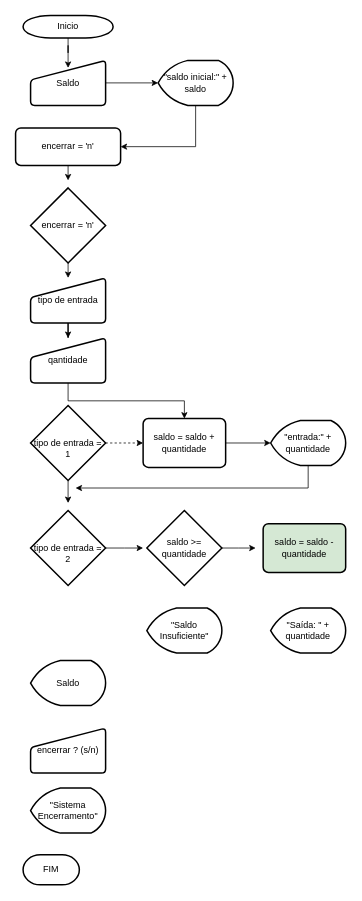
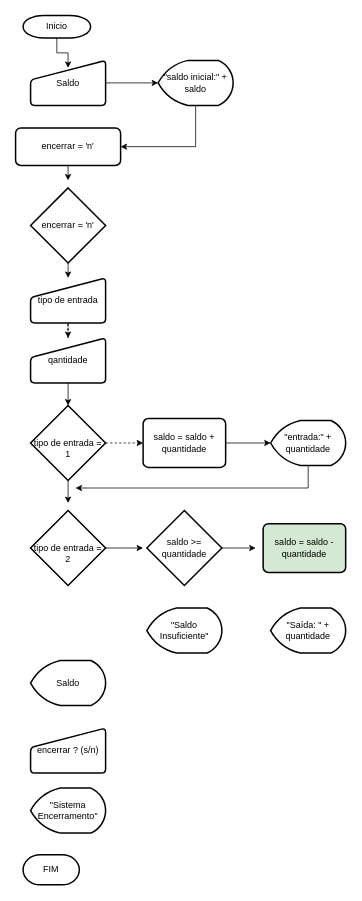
(68, 27) -> (57, 27)
(68, 324) -> (68, 324)
(130, 401) -> (68, 399)
